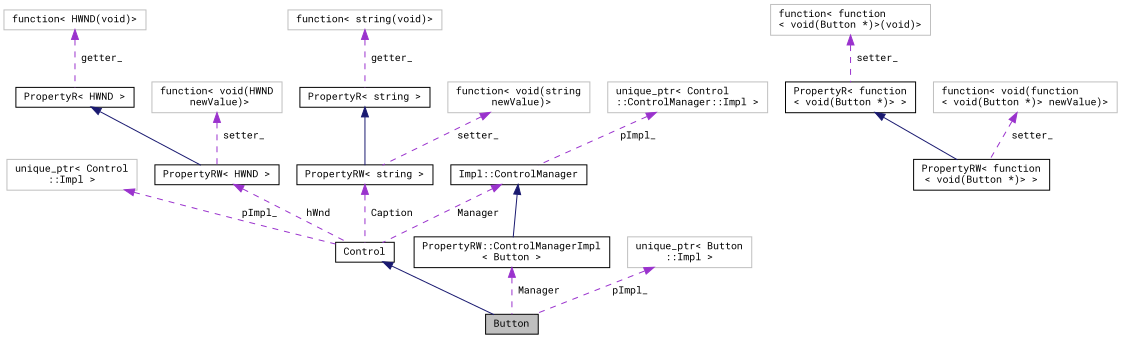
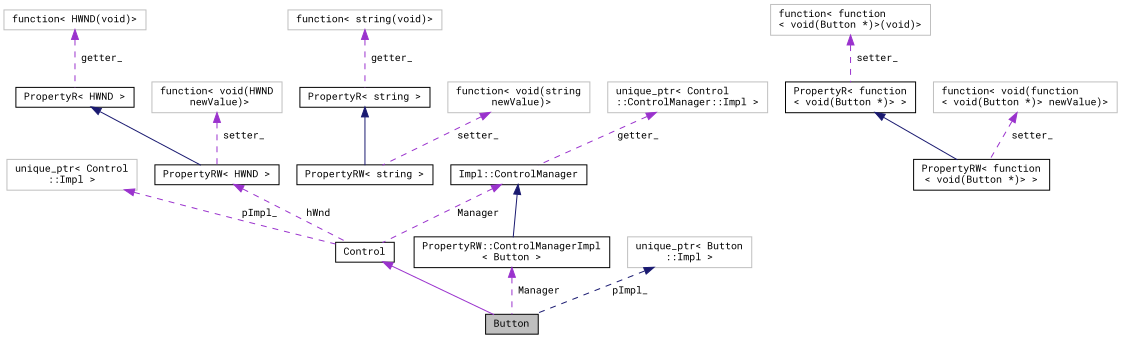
(636, 136) -> (636, 136)
(365, 219) -> none
(443, 290) -> (443, 290)
(589, 293) -> (589, 293)
